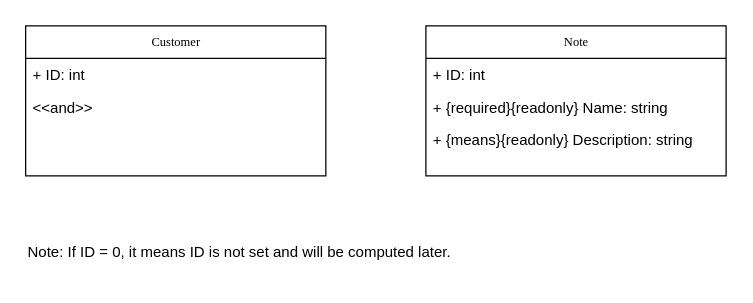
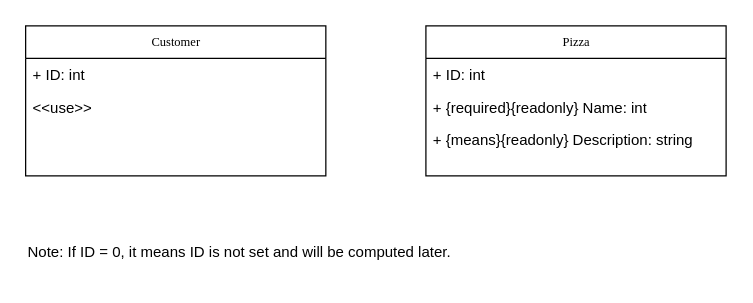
(576, 42) -> (576, 42)
(63, 108) -> (63, 108)
(568, 108) -> (556, 108)
